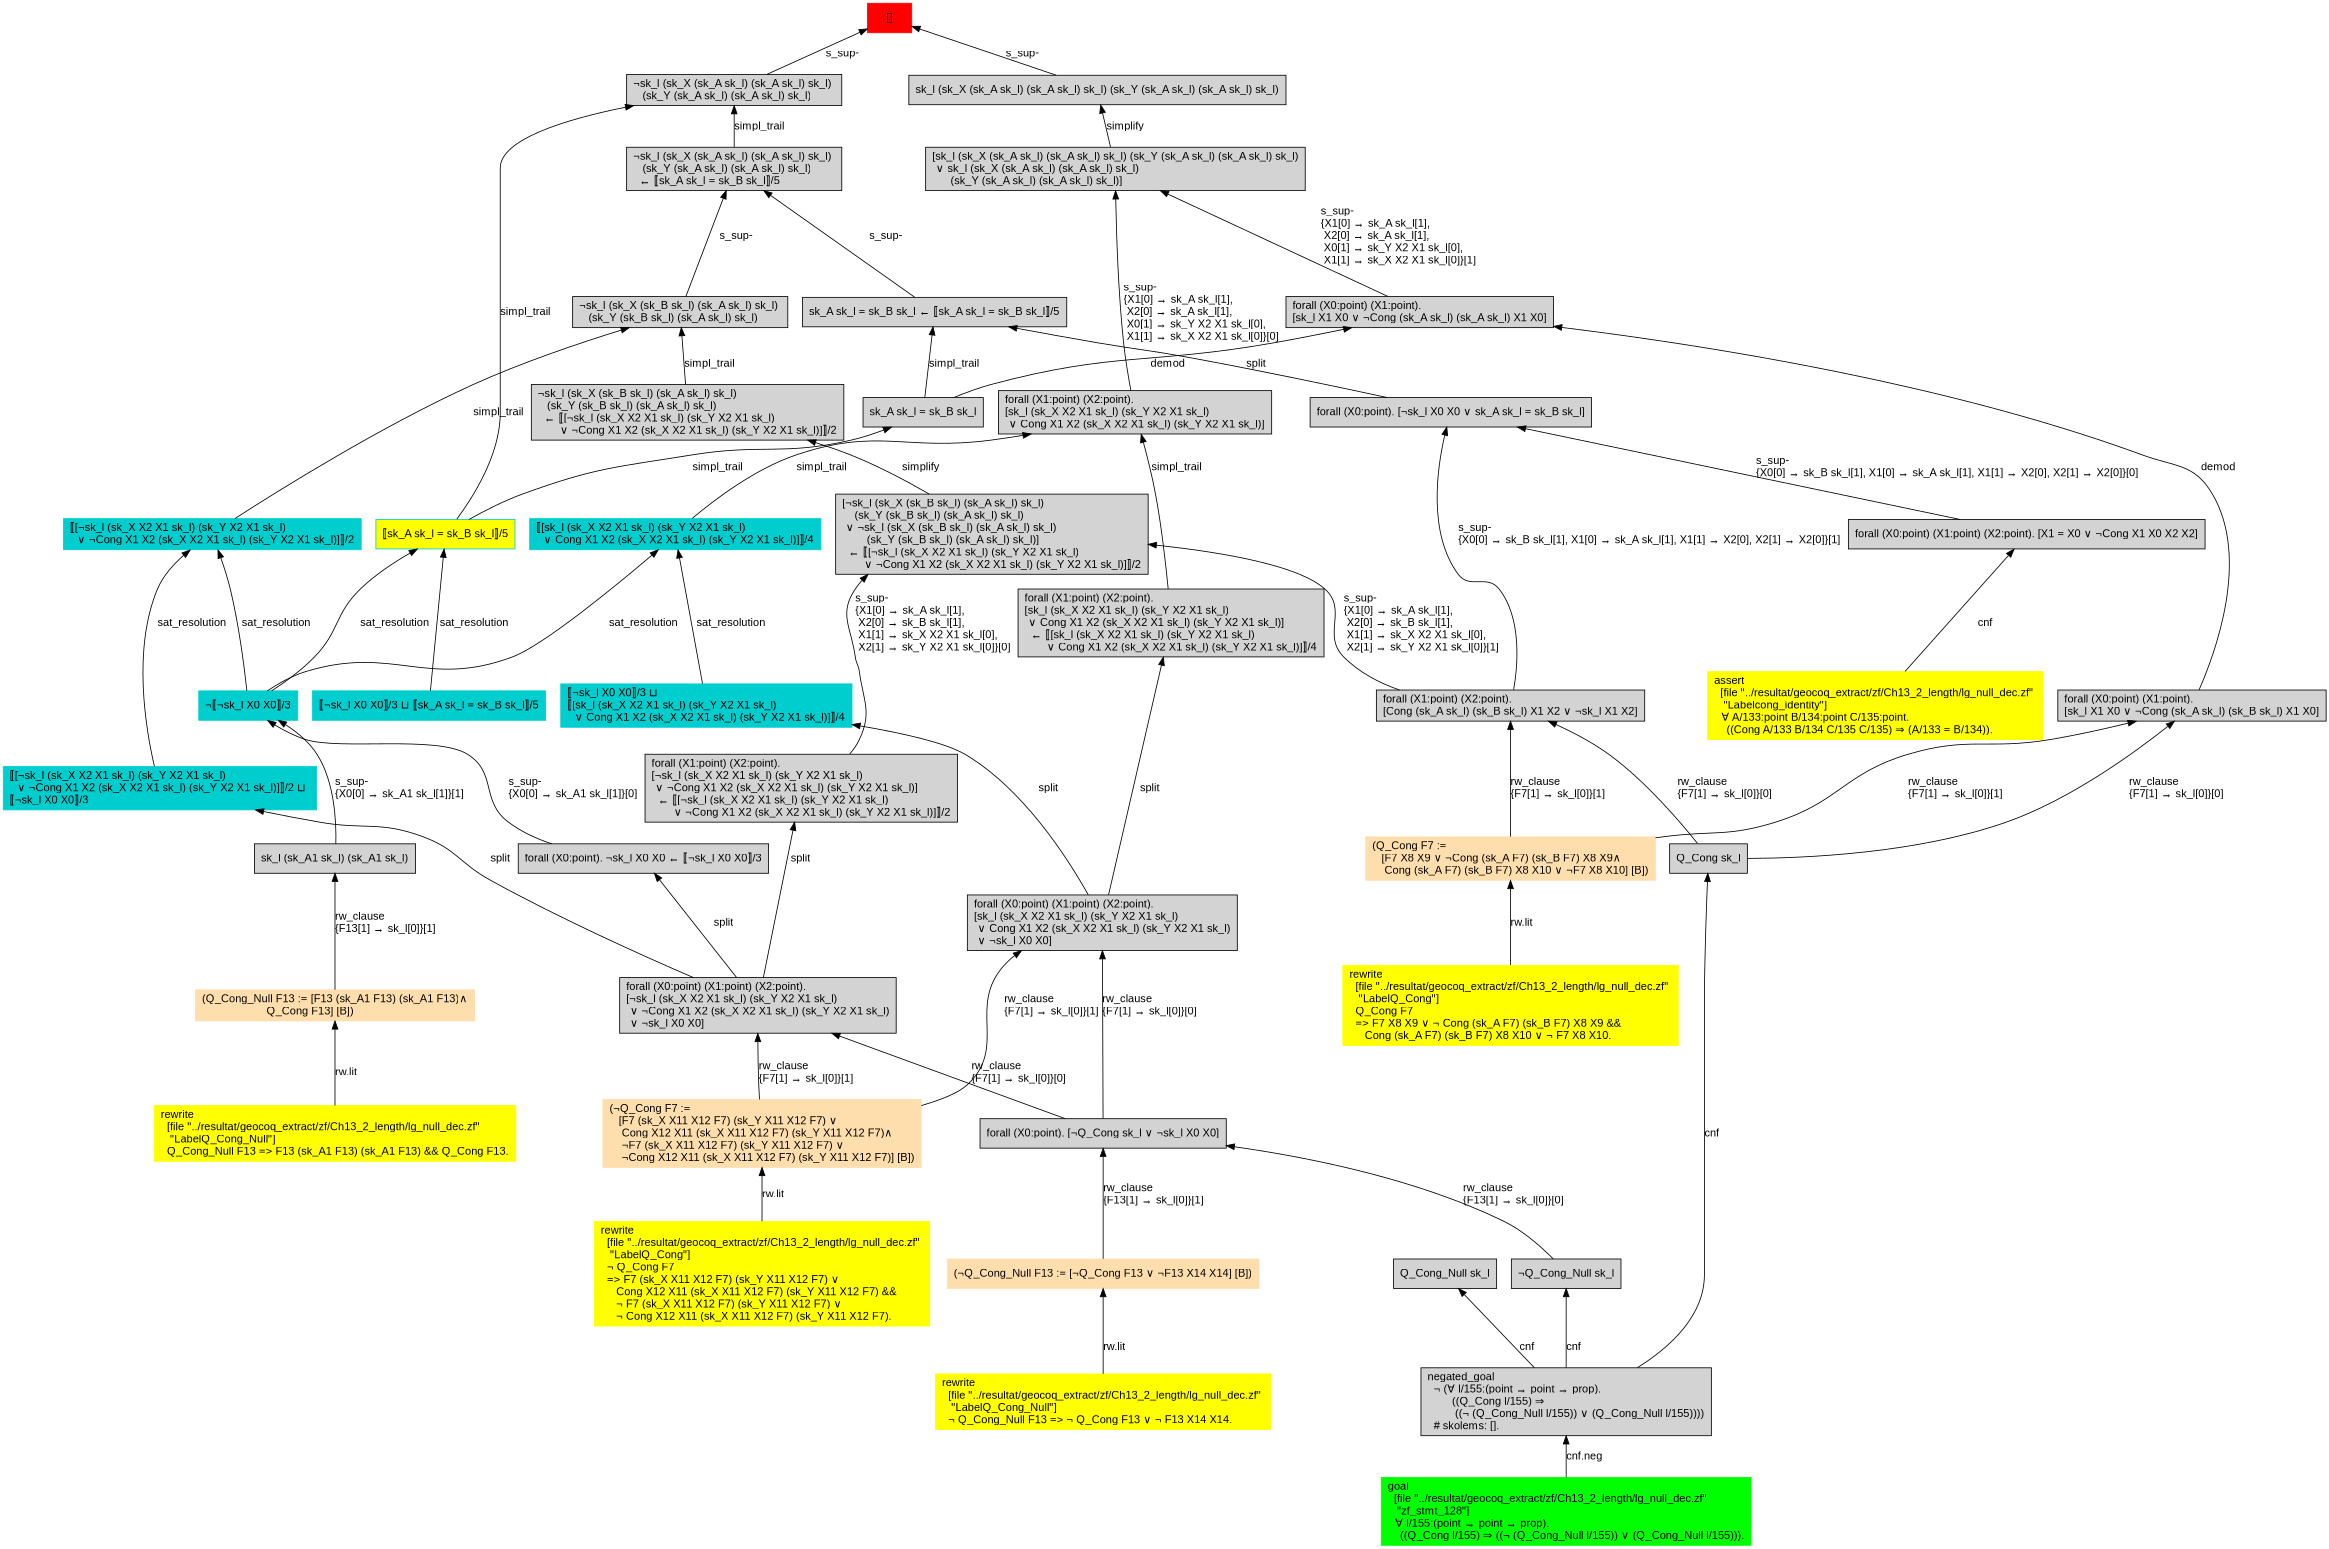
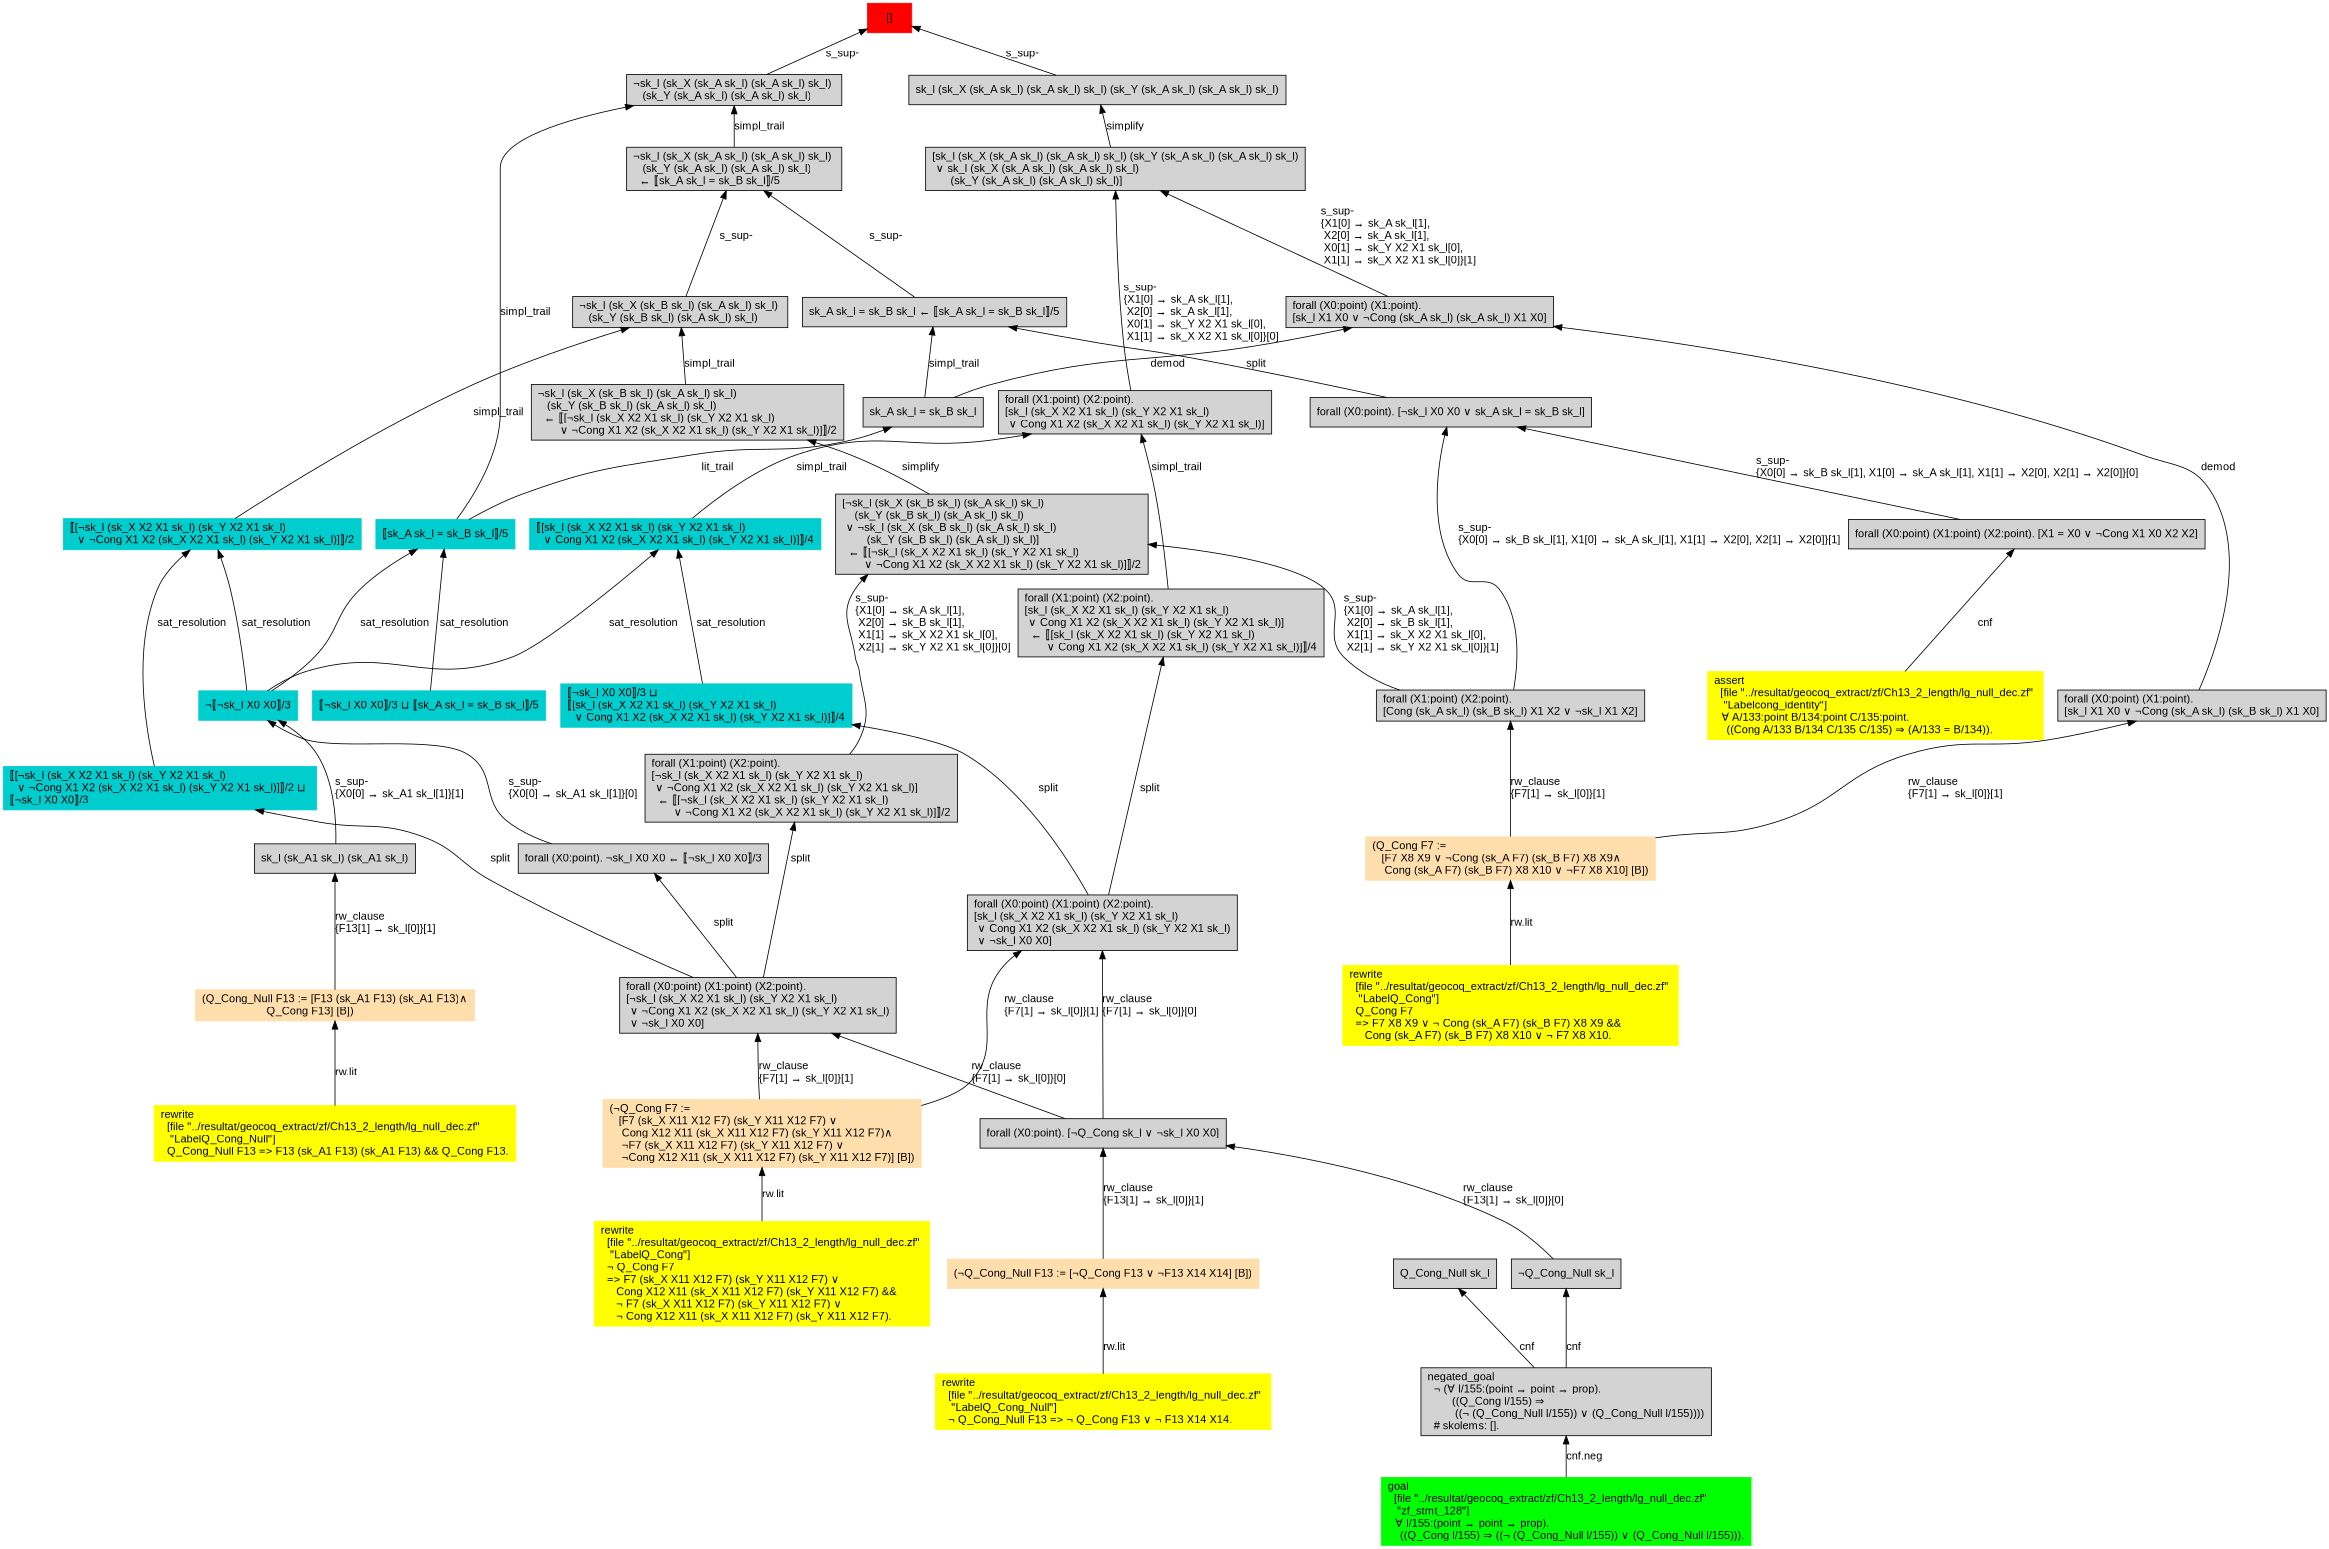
(718, 467) -> (718, 467)
(445, 534) -> (445, 534)
(1709, 859) -> none
